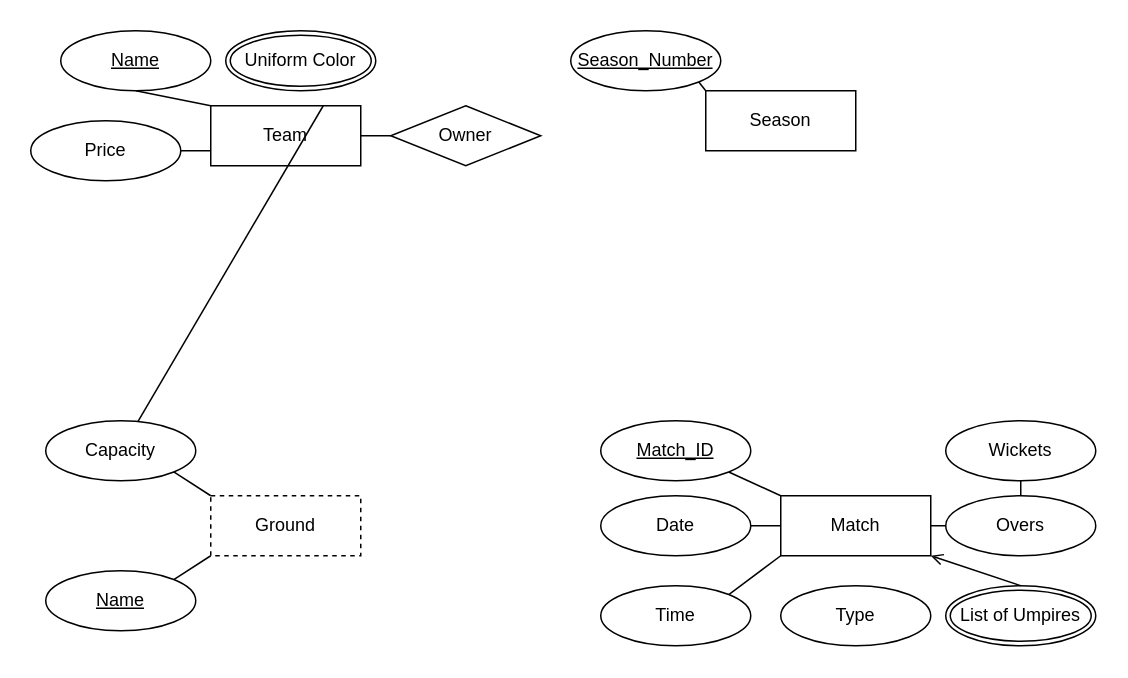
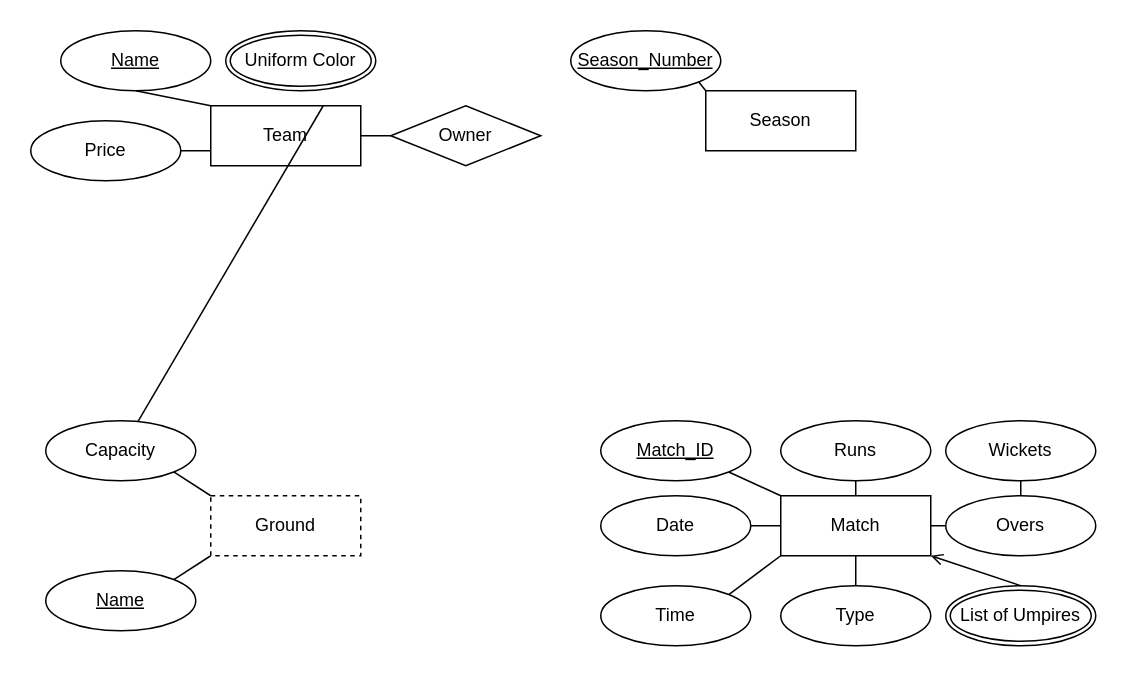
none -> (856, 451)
none -> (856, 489)
none -> (856, 571)
